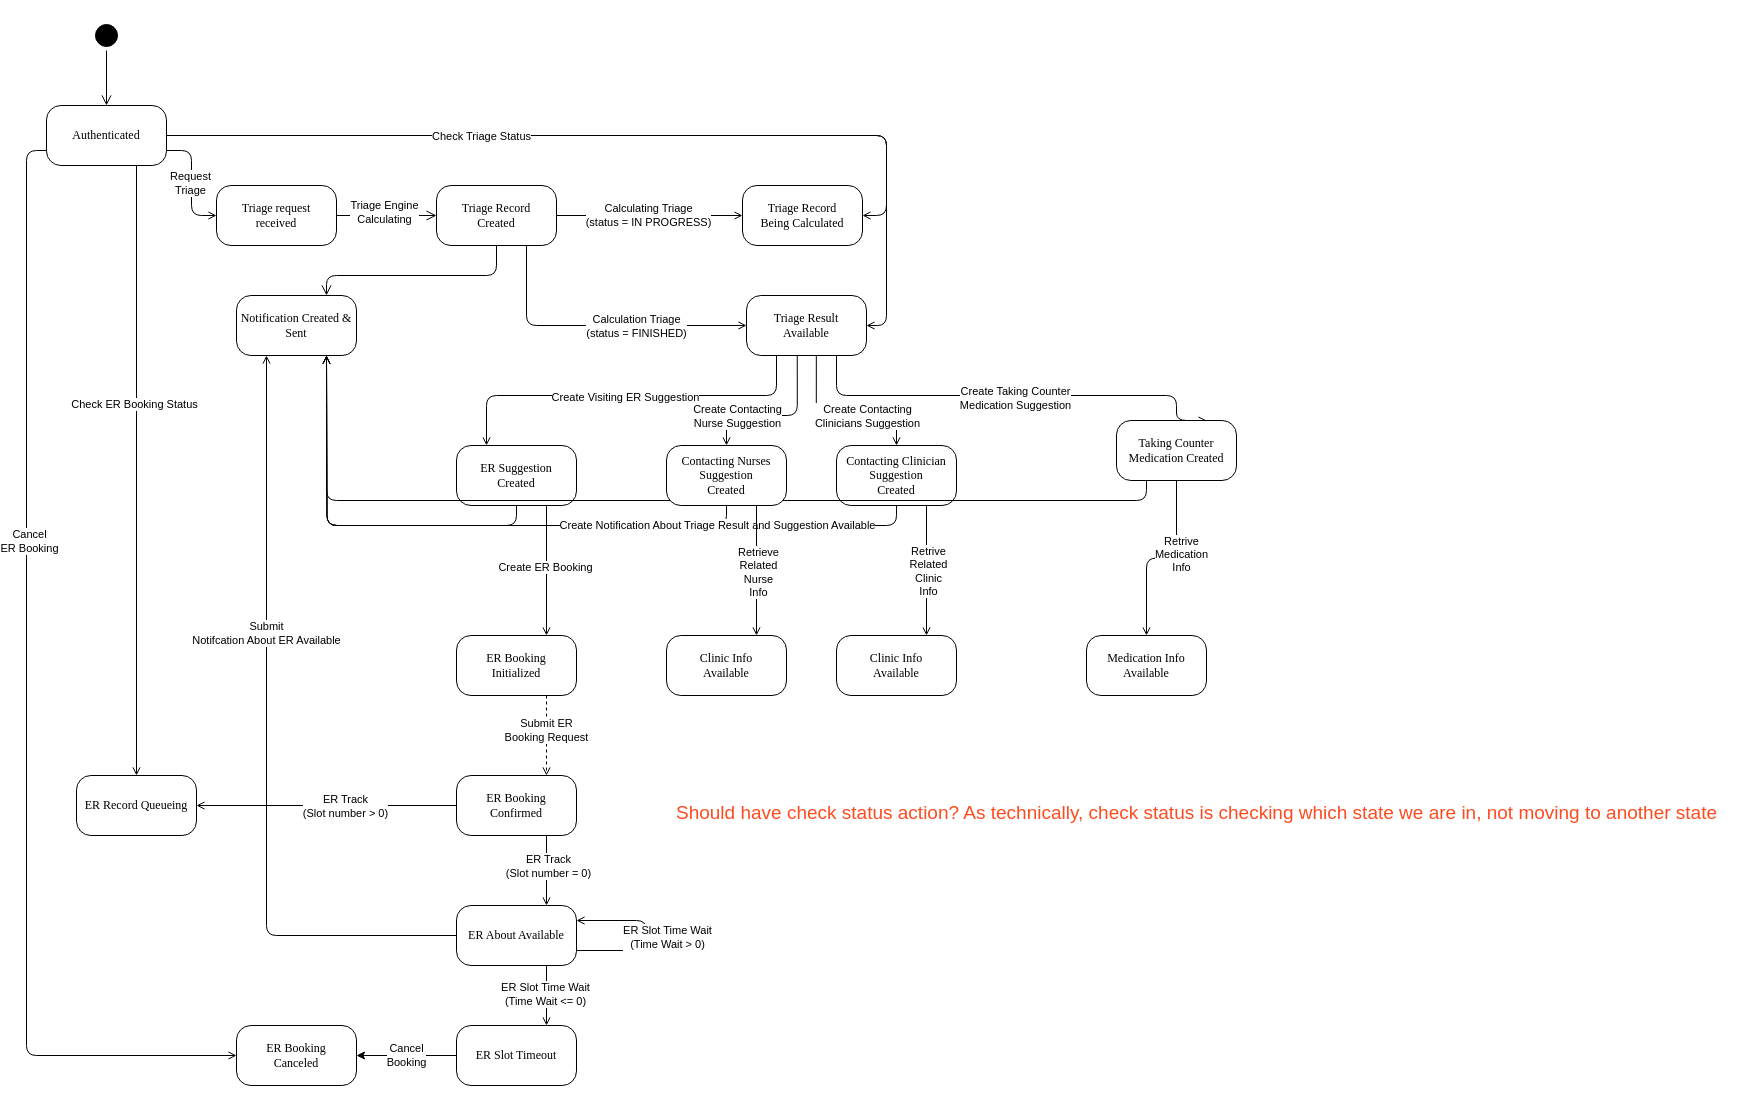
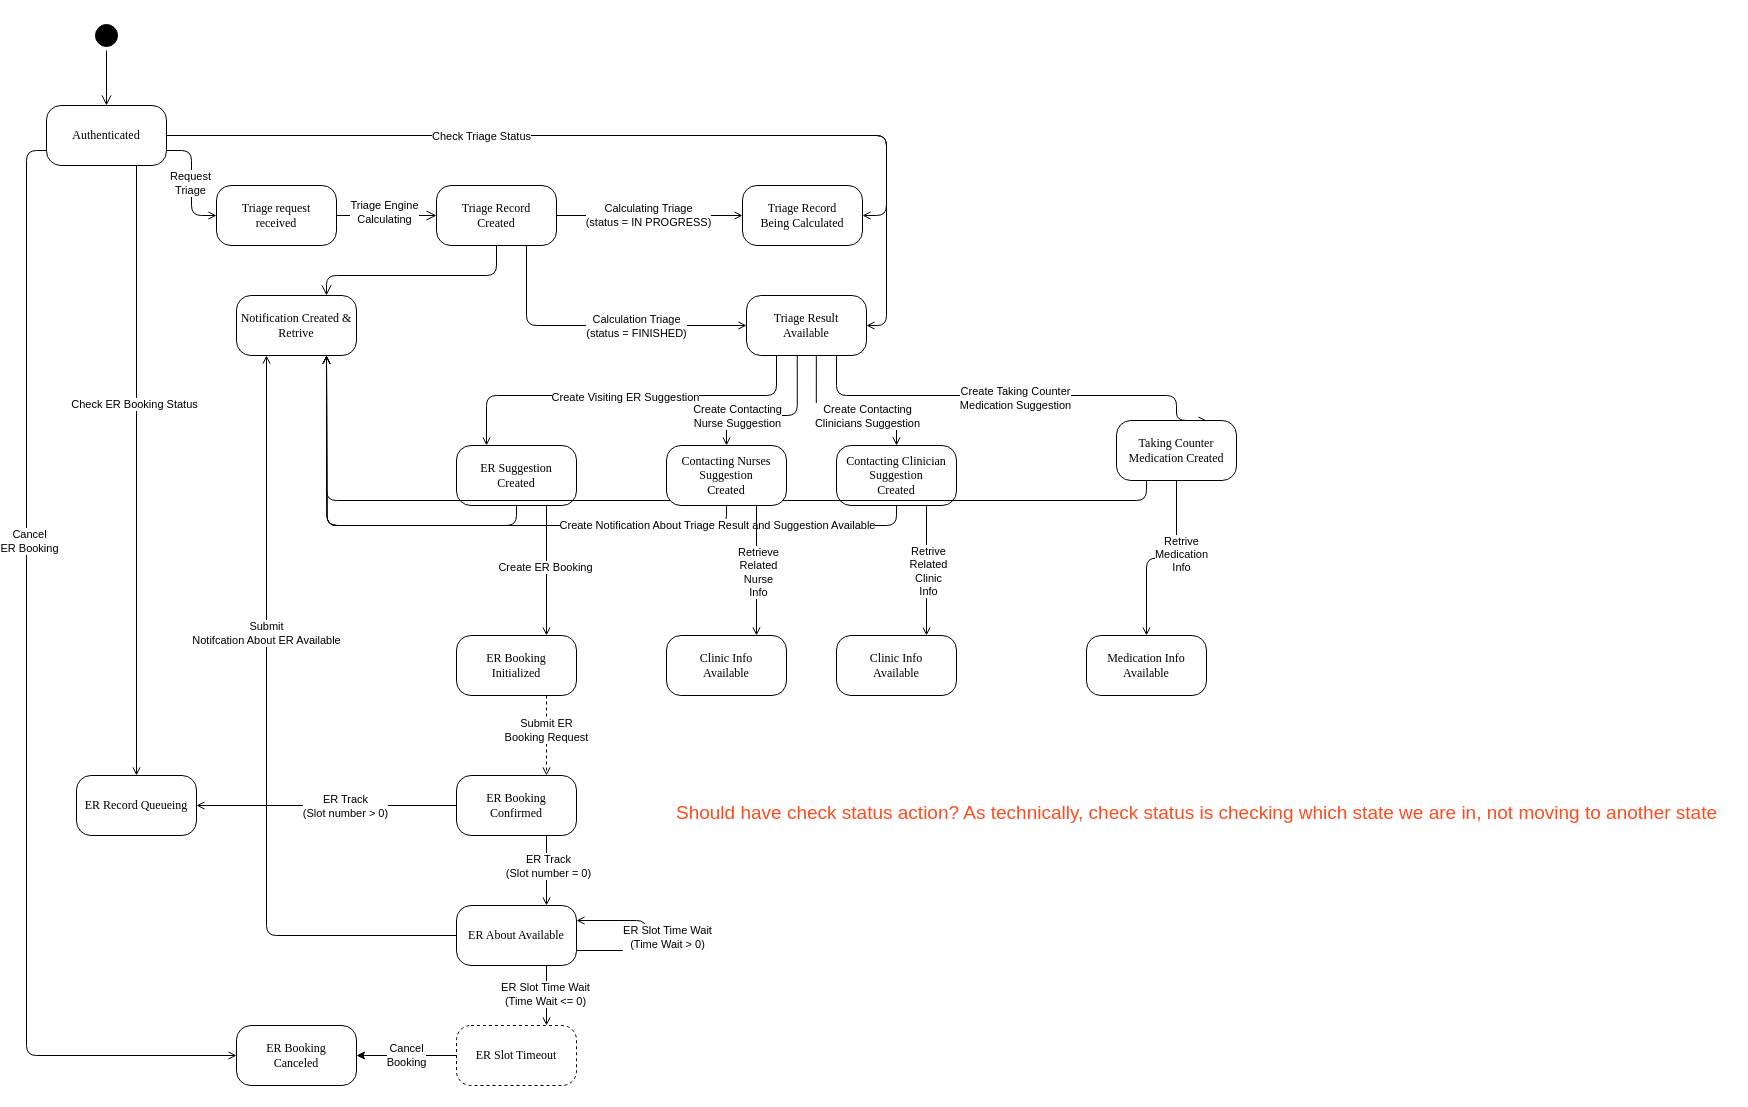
(297, 326) -> (297, 326)
(517, 1056) -> (517, 1056)
